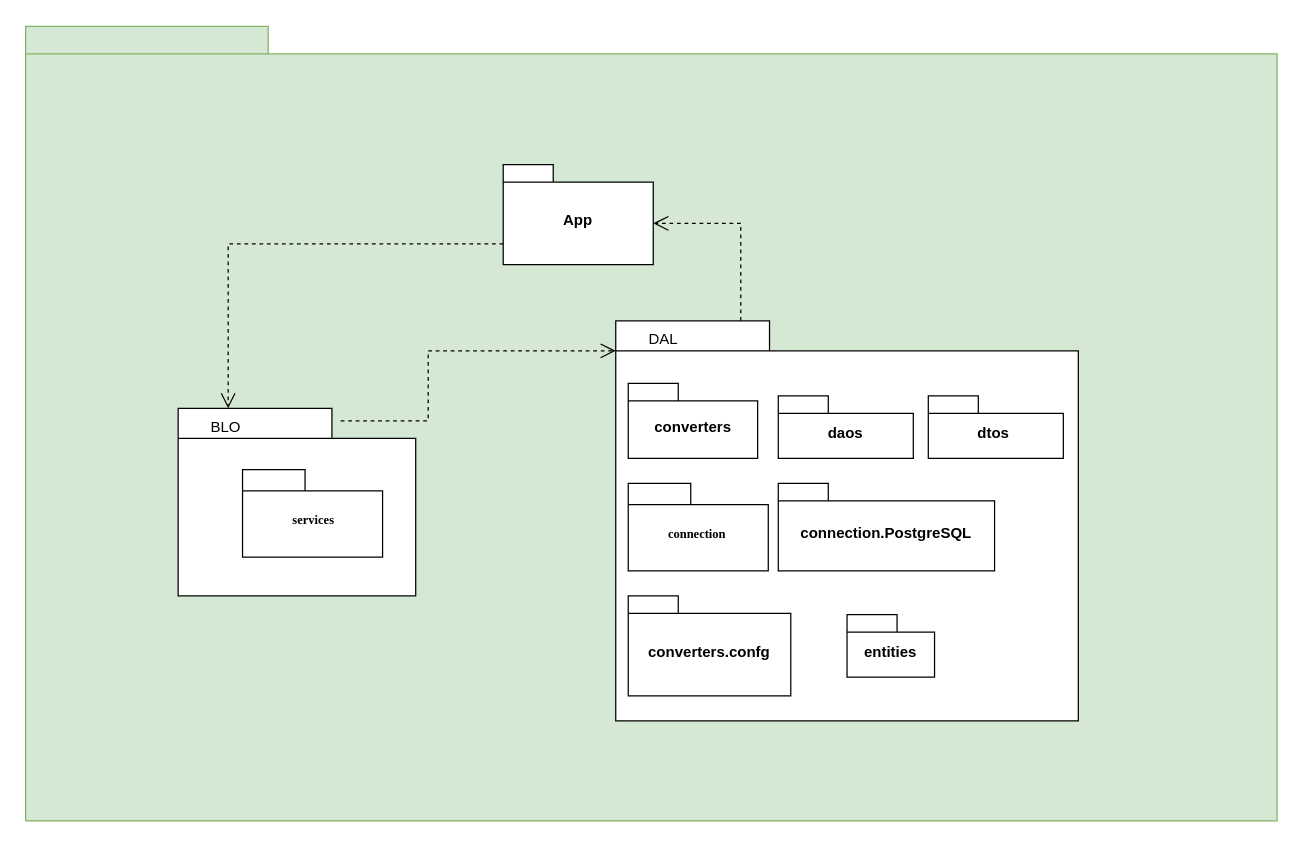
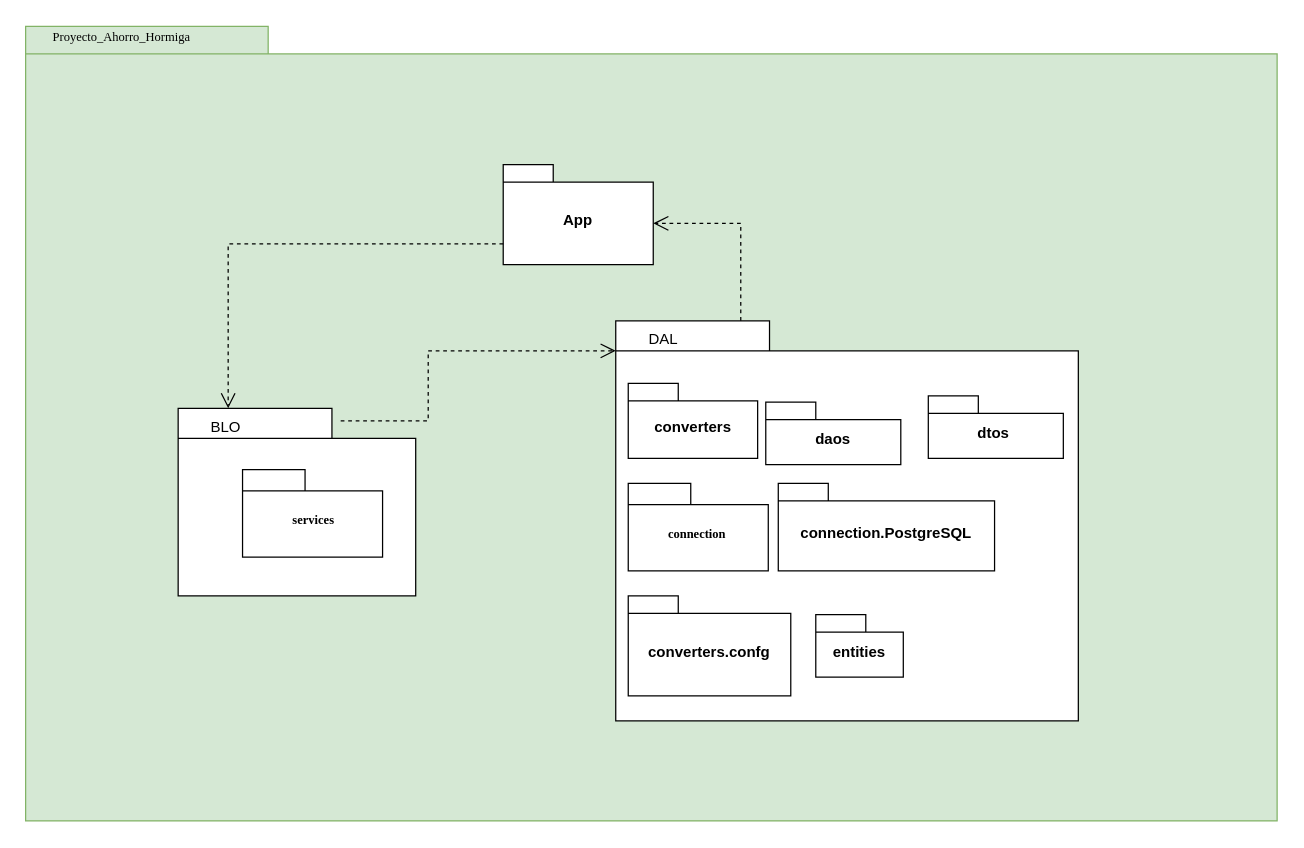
none -> (131, 39)
(846, 427) -> (833, 433)
(891, 646) -> (859, 646)
